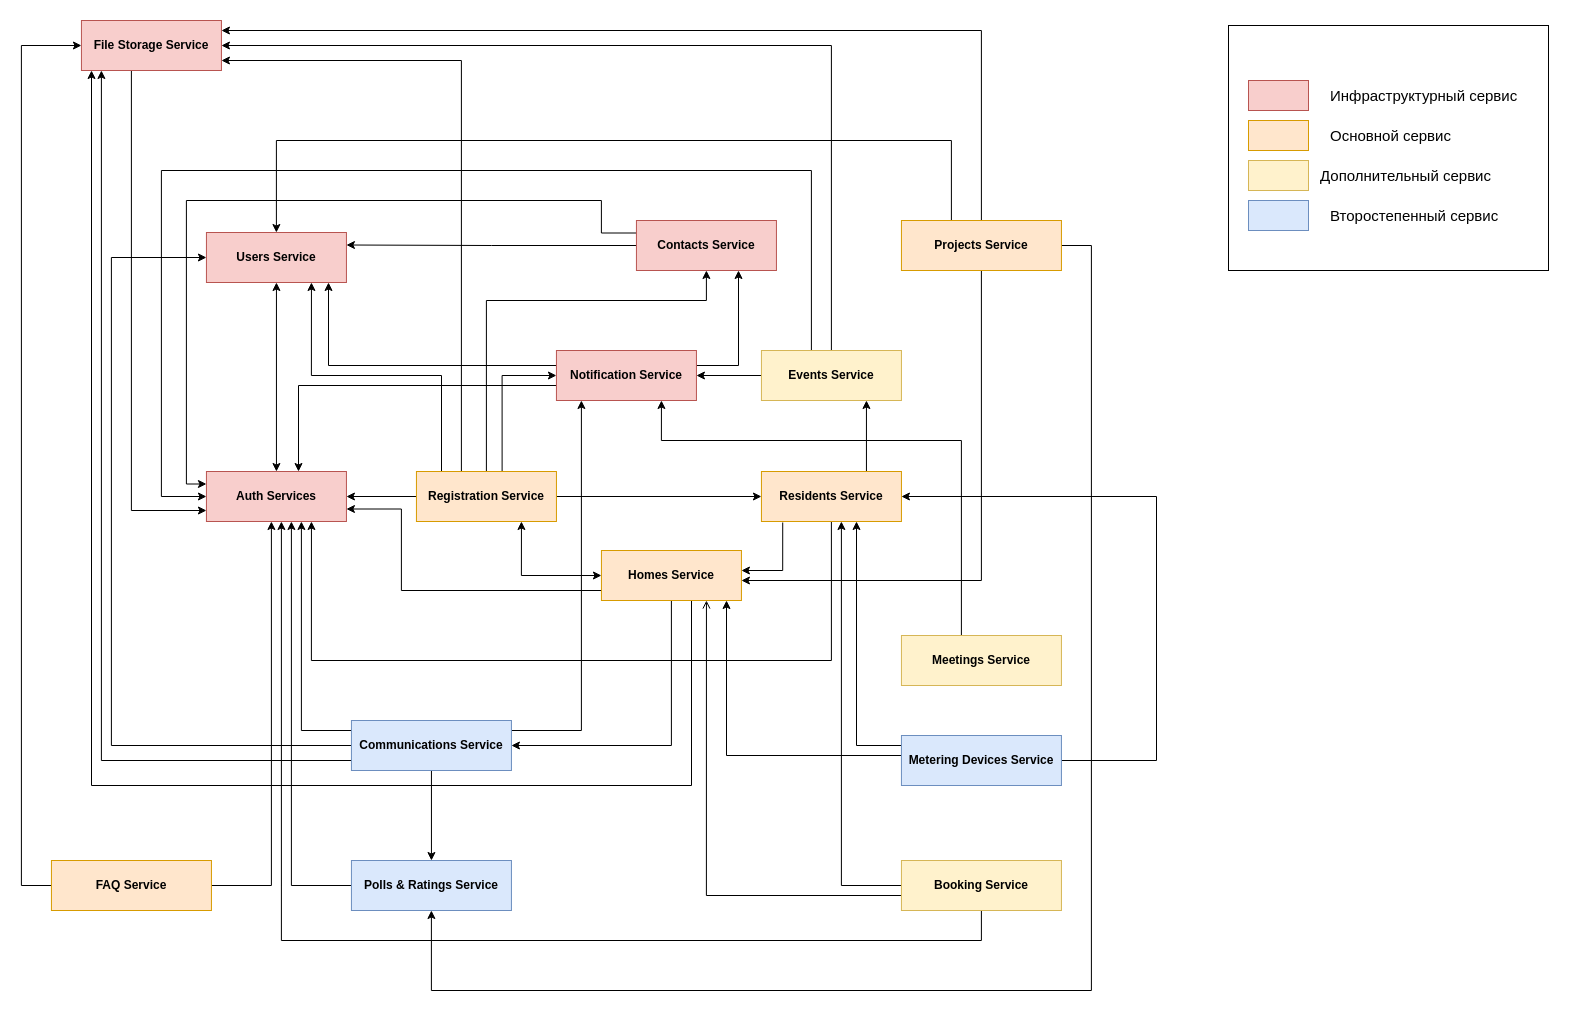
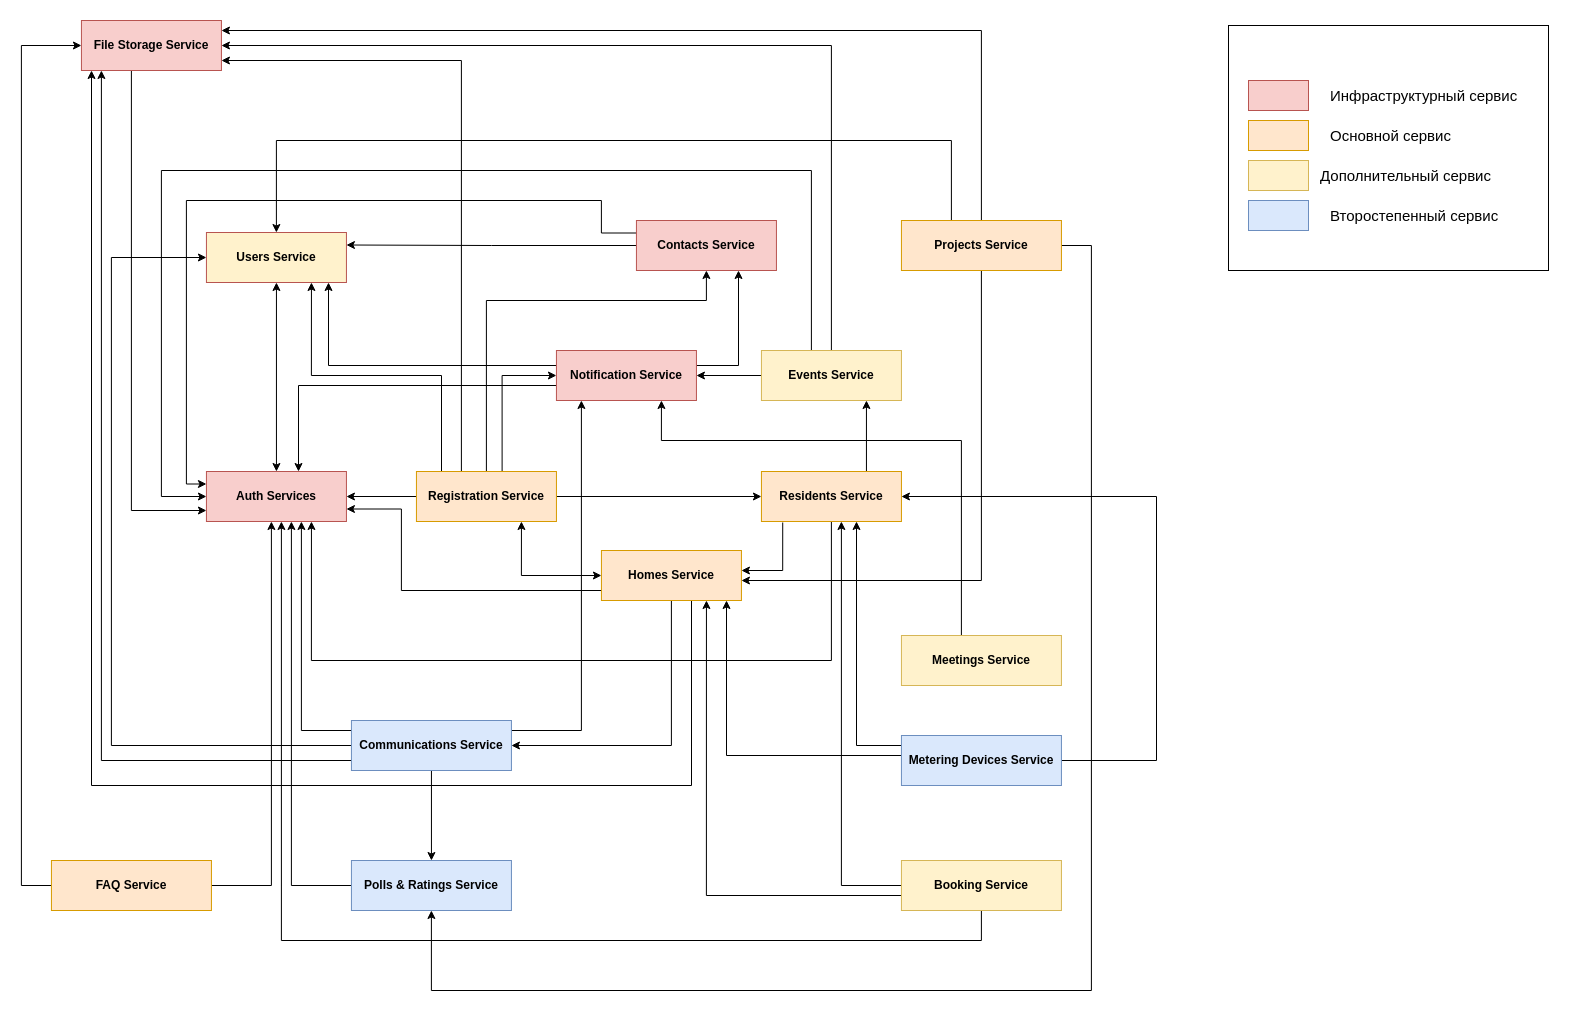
(276, 258) -> (276, 258)
(706, 606) -> (706, 608)
